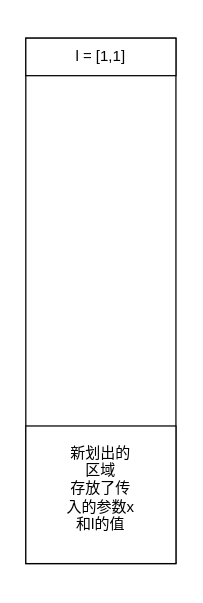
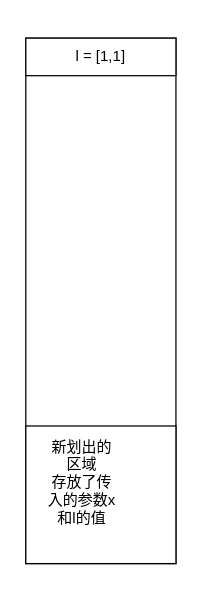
(101, 488) -> (82, 482)
